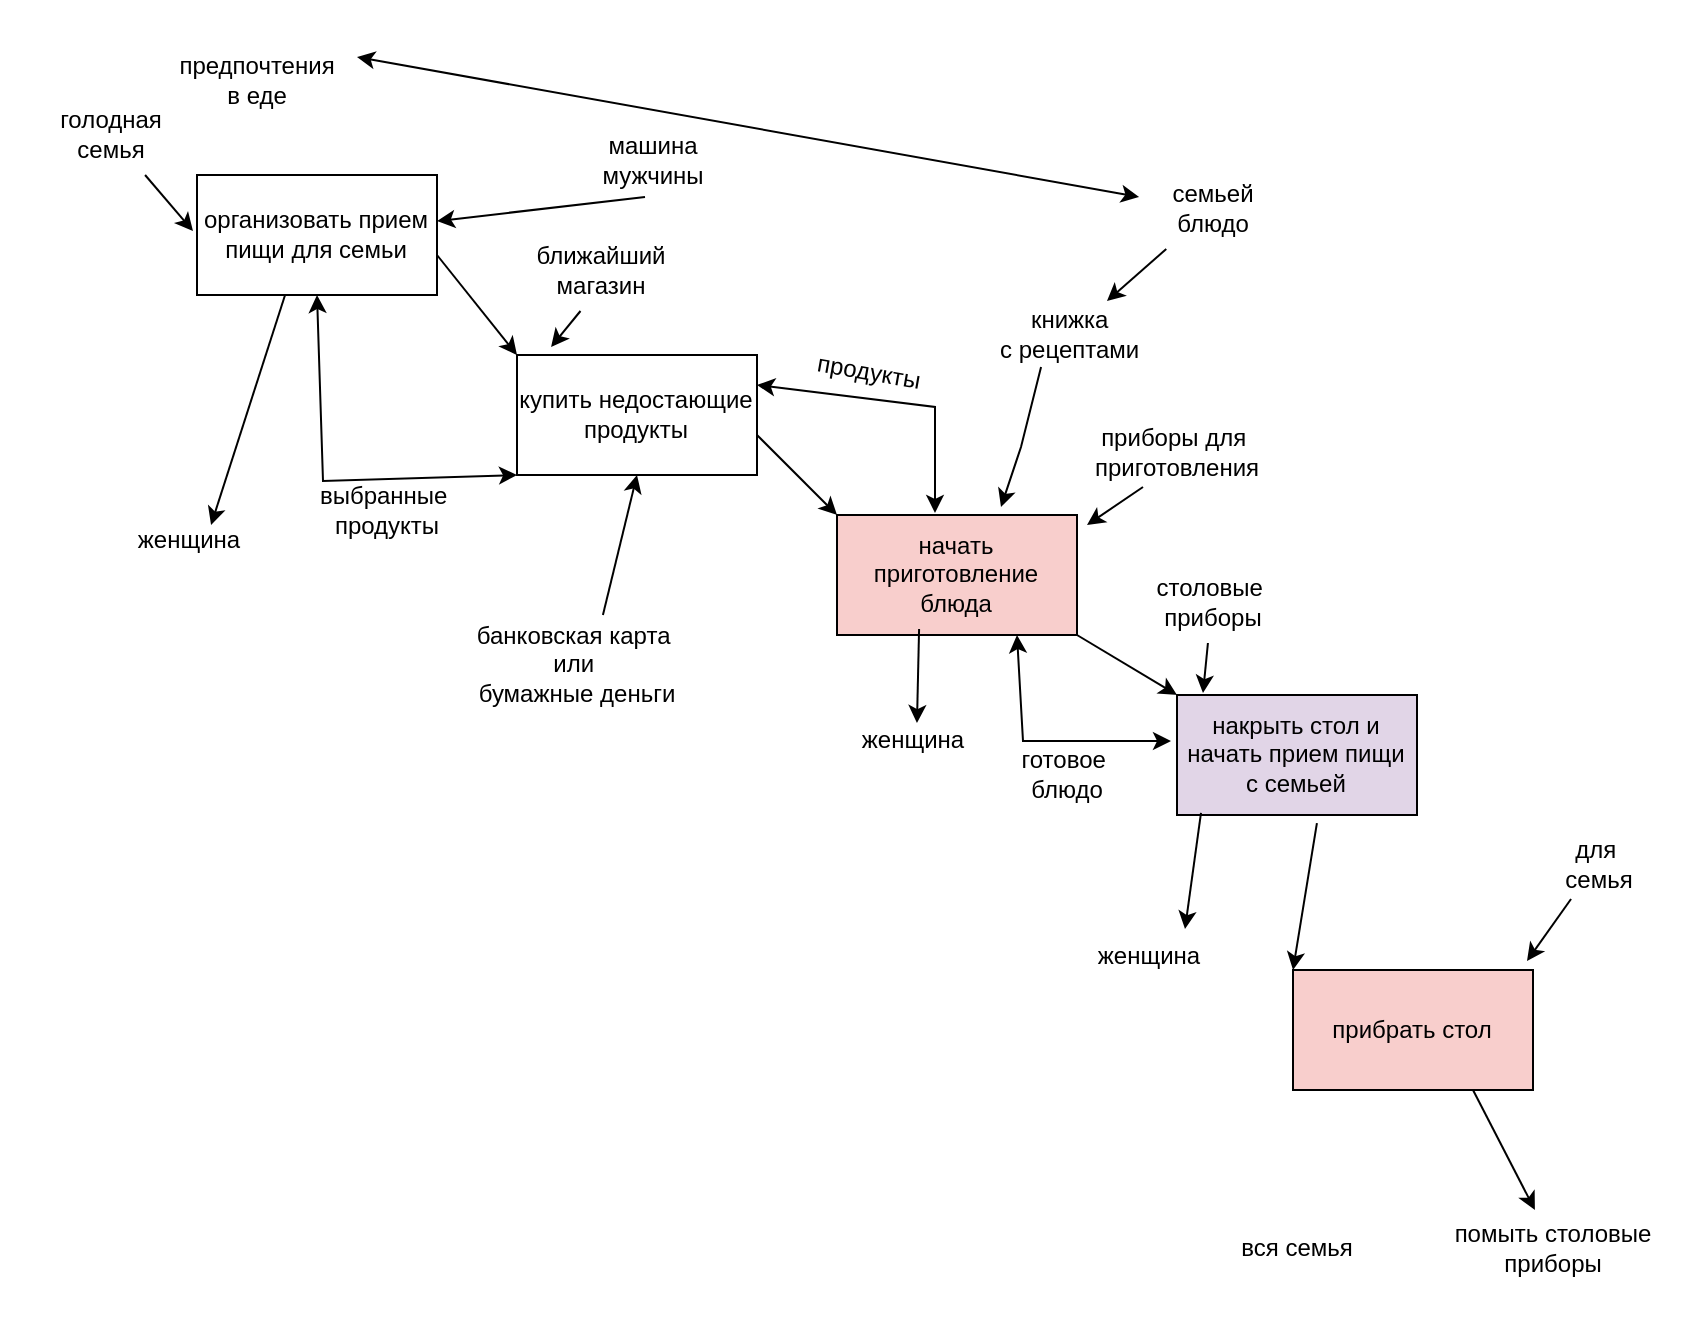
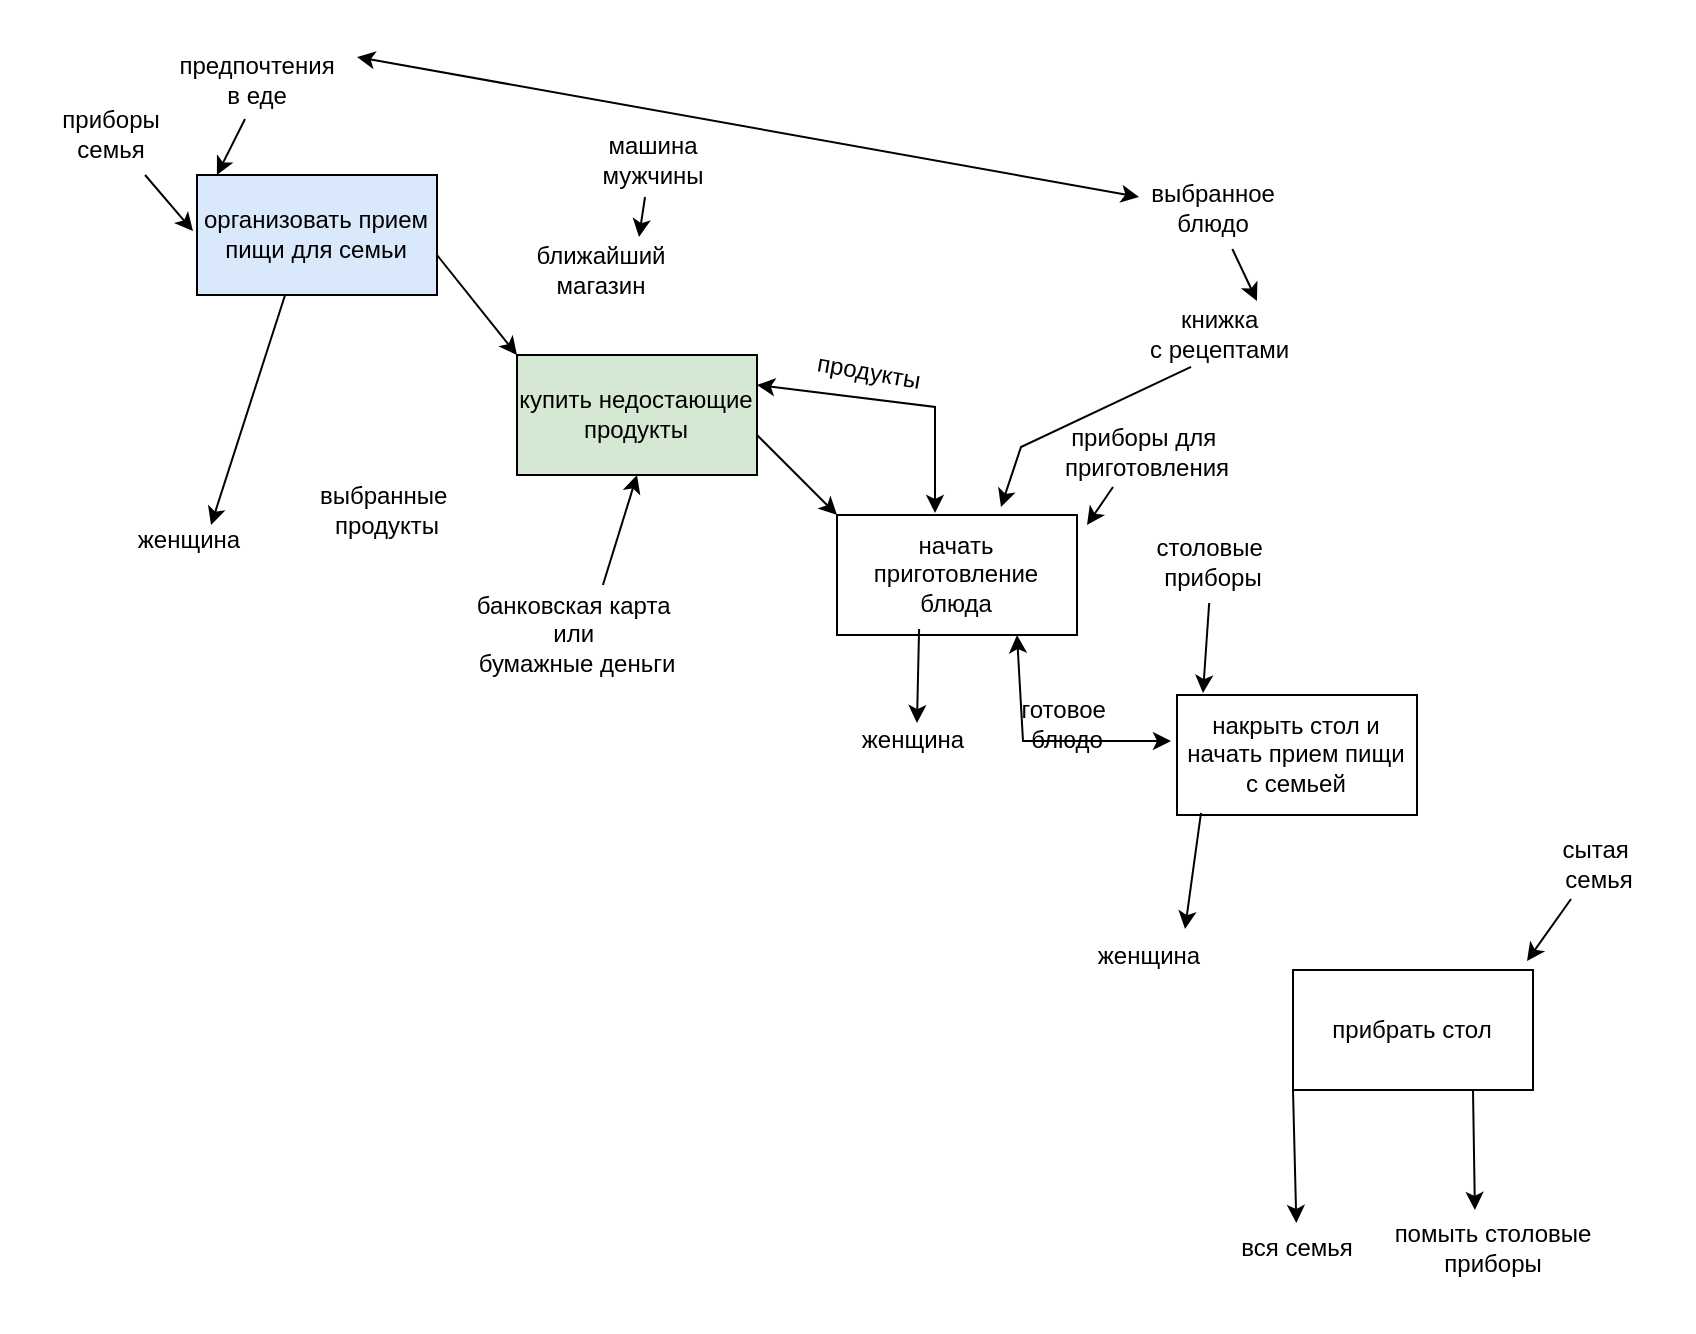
(112, 135) -> (112, 135)
none -> (234, 141)
(547, 208) -> (643, 210)
(1214, 209) -> (1214, 209)
(317, 235) -> (317, 235)
(570, 324) -> none
(1072, 334) -> (1222, 334)
(637, 415) -> (637, 415)
(1177, 452) -> (1147, 452)
(327, 481) -> none
(957, 575) -> (957, 575)
(1212, 602) -> (1212, 562)
(1121, 661) -> none
(577, 665) -> (577, 635)
(1297, 755) -> (1297, 755)
(1066, 774) -> (1066, 724)
(1600, 865) -> (1600, 865)
(1306, 890) -> none
(1413, 1030) -> (1413, 1030)
none -> (1295, 1150)
(1553, 1249) -> (1493, 1249)
